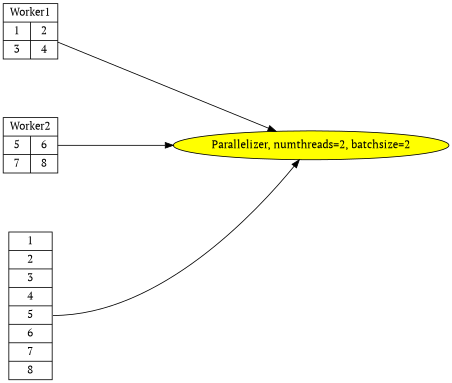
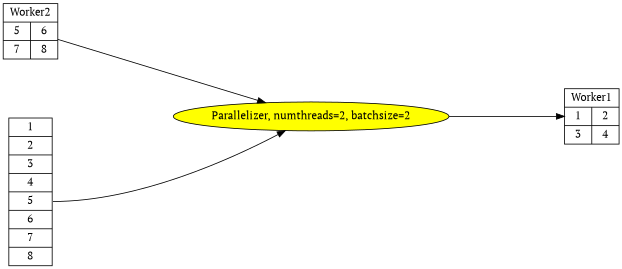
(163, 85) -> (503, 116)
